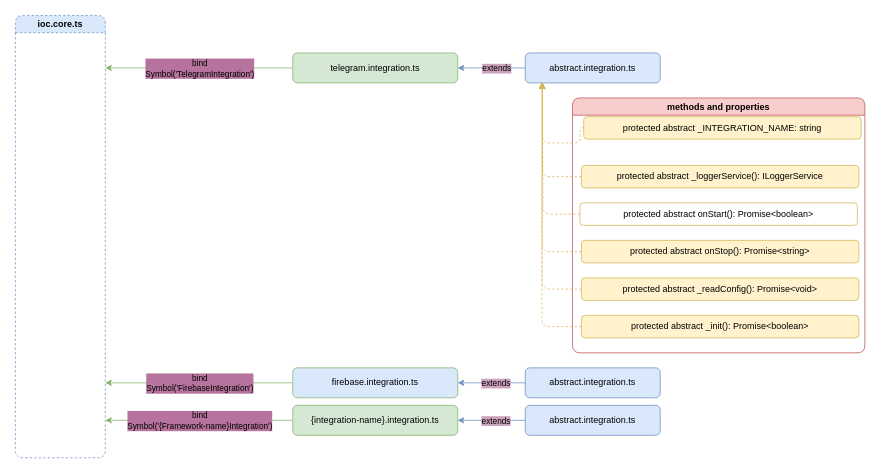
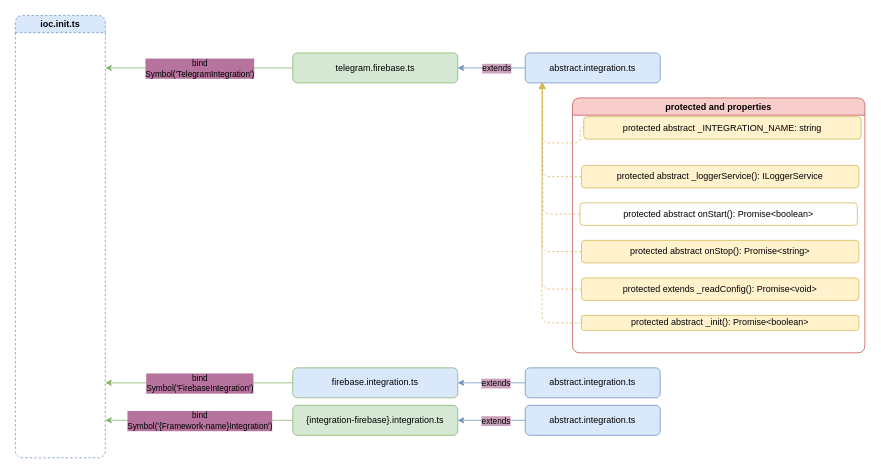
(60, 24) -> (60, 24)
(375, 68) -> (375, 68)
(719, 107) -> (719, 107)
(720, 289) -> (720, 289)
(720, 327) -> (720, 323)
(375, 420) -> (375, 420)
